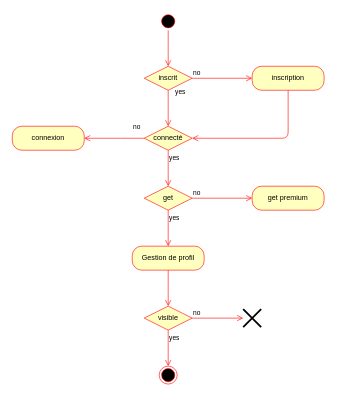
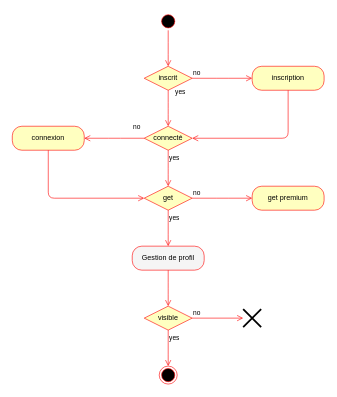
none -> (72, 198)
(168, 258) -> (168, 258)
